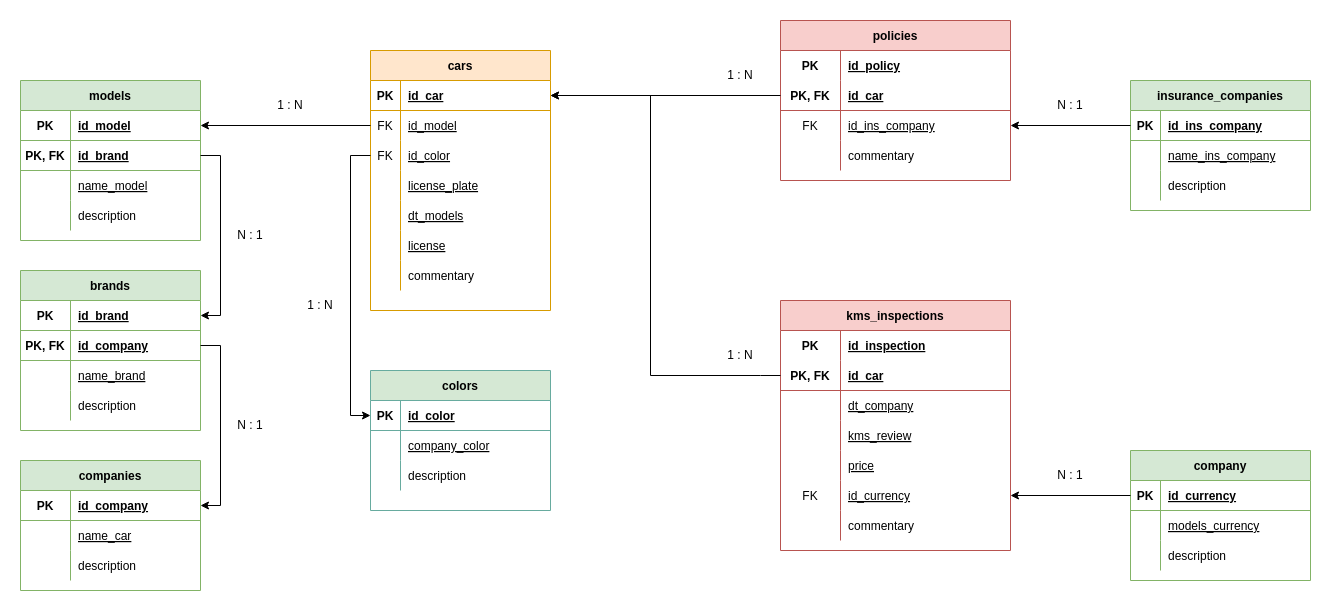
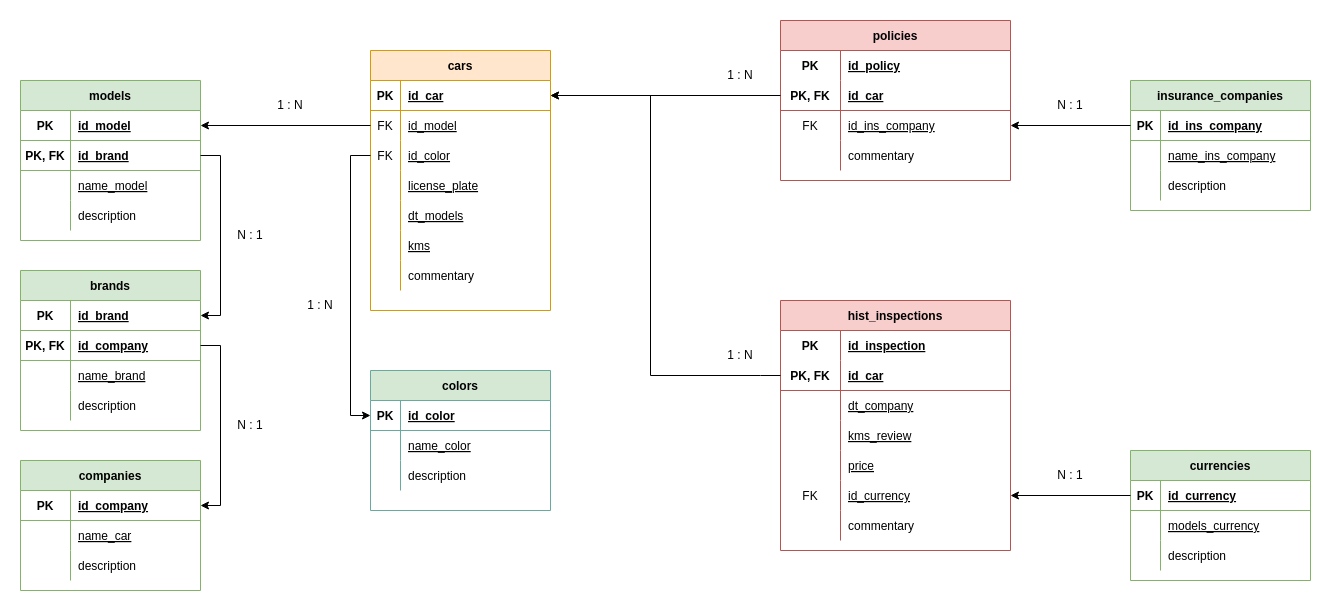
(428, 246) -> (418, 246)
(895, 316) -> (895, 316)
(450, 446) -> (440, 446)
(1220, 466) -> (1220, 466)
